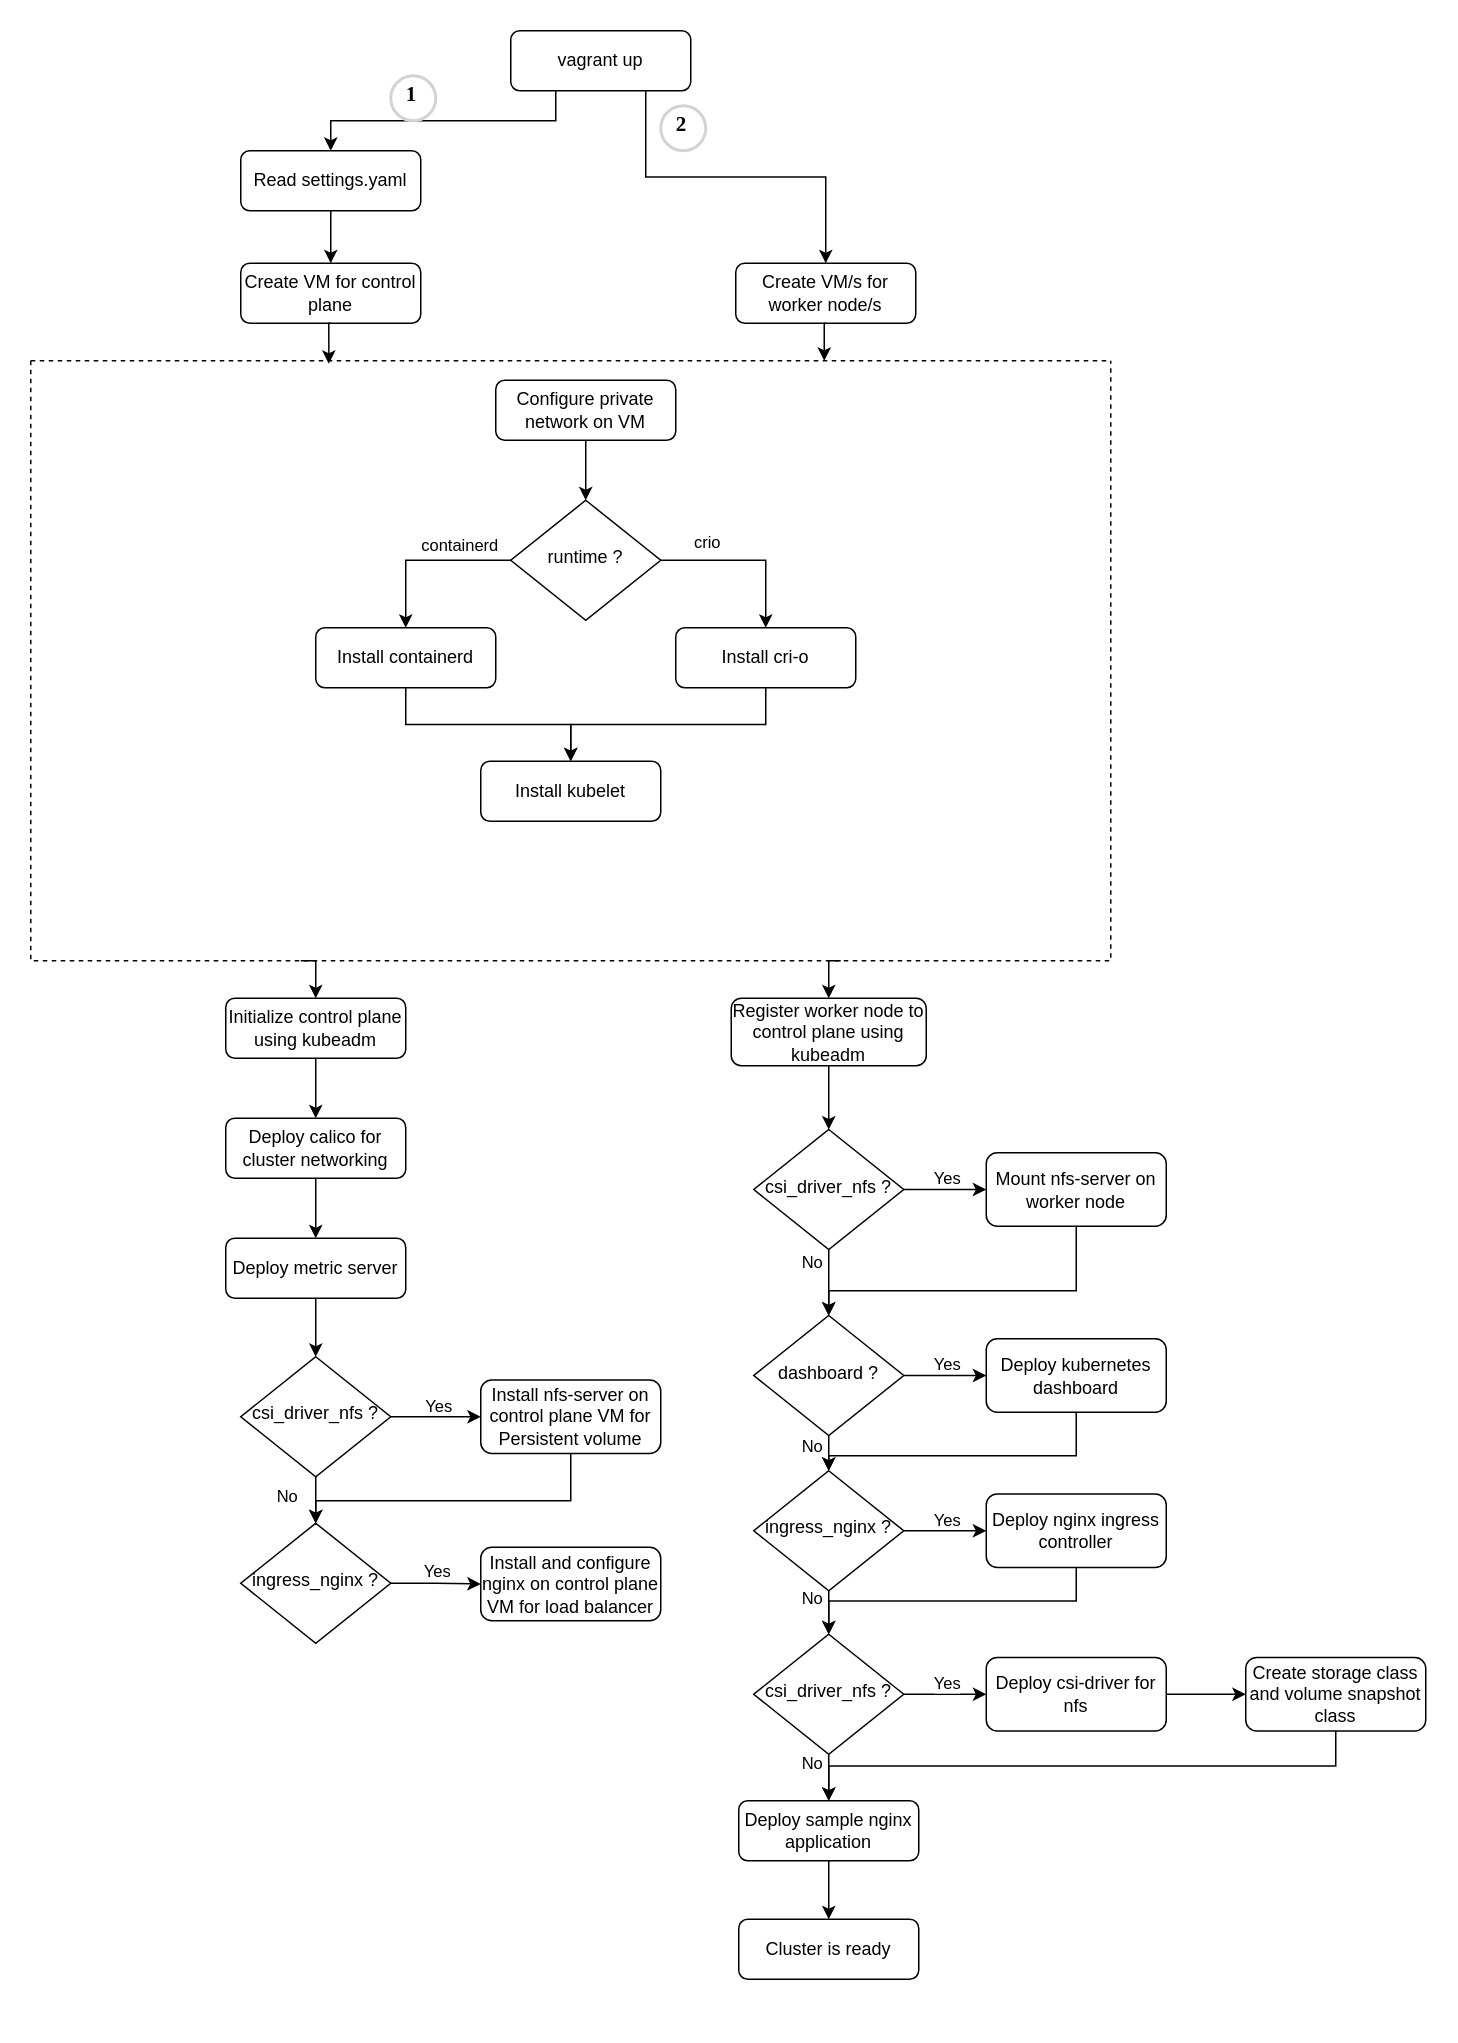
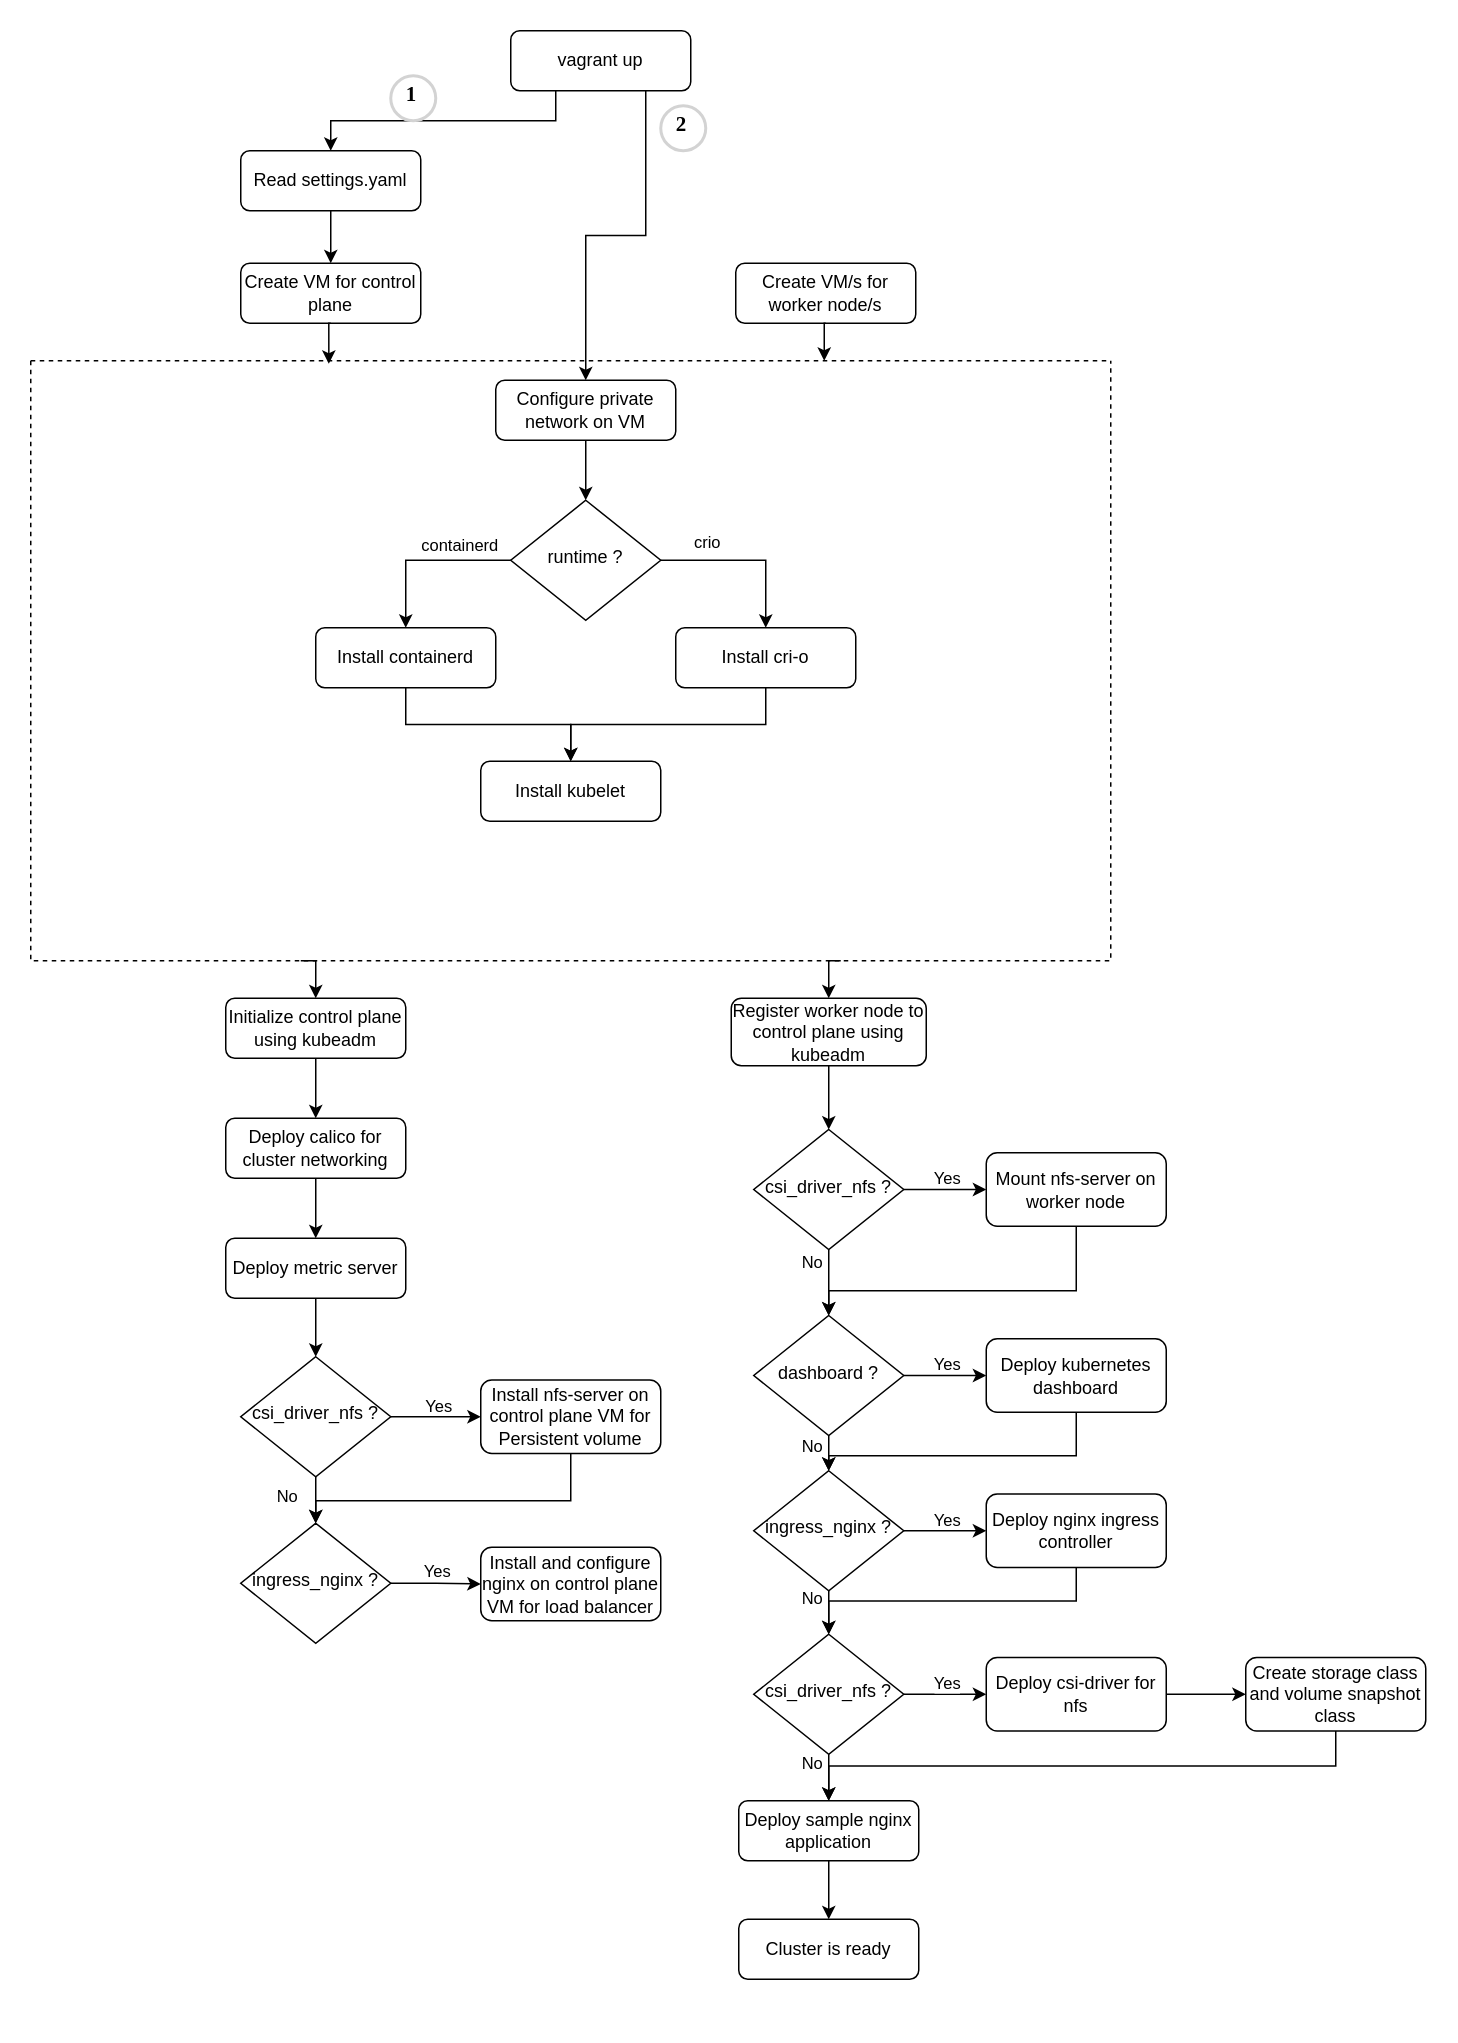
(772, 177) -> (586, 243)
